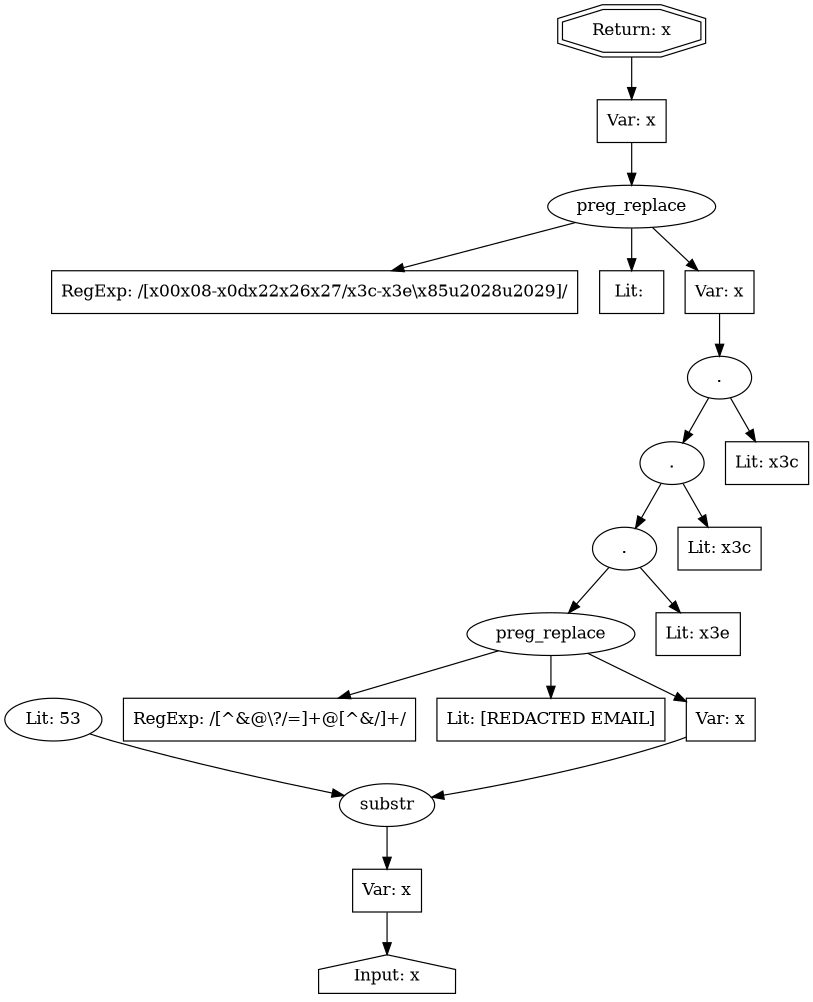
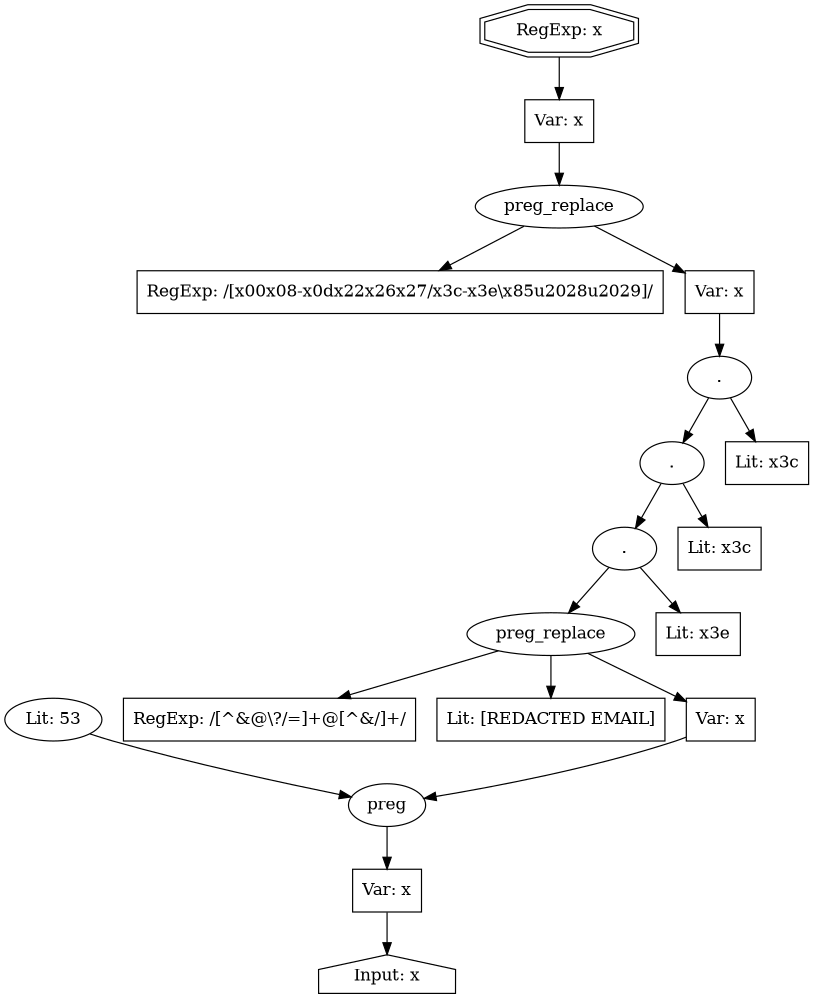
(632, 31) -> (559, 31)
(632, 292) -> none
(387, 805) -> (387, 805)
